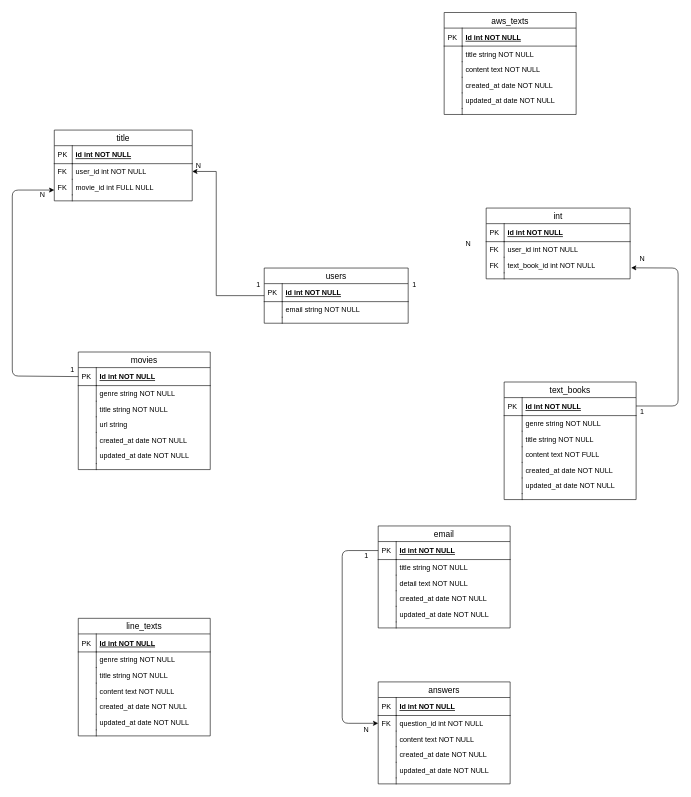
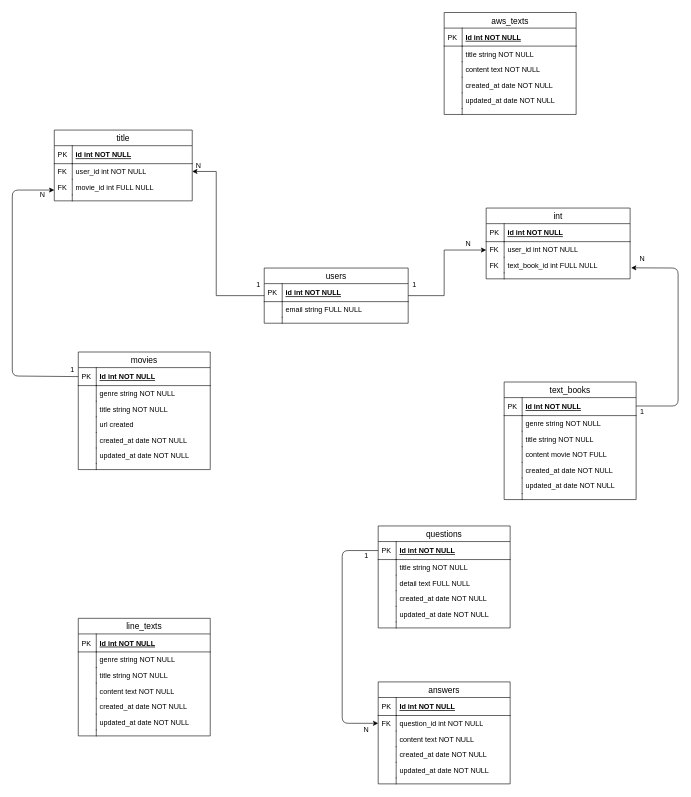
(553, 265) -> (555, 265)
none -> (428, 296)
(322, 310) -> (324, 310)
(117, 425) -> (120, 425)
(565, 455) -> (566, 455)
(444, 534) -> (444, 534)
(435, 583) -> (437, 583)
